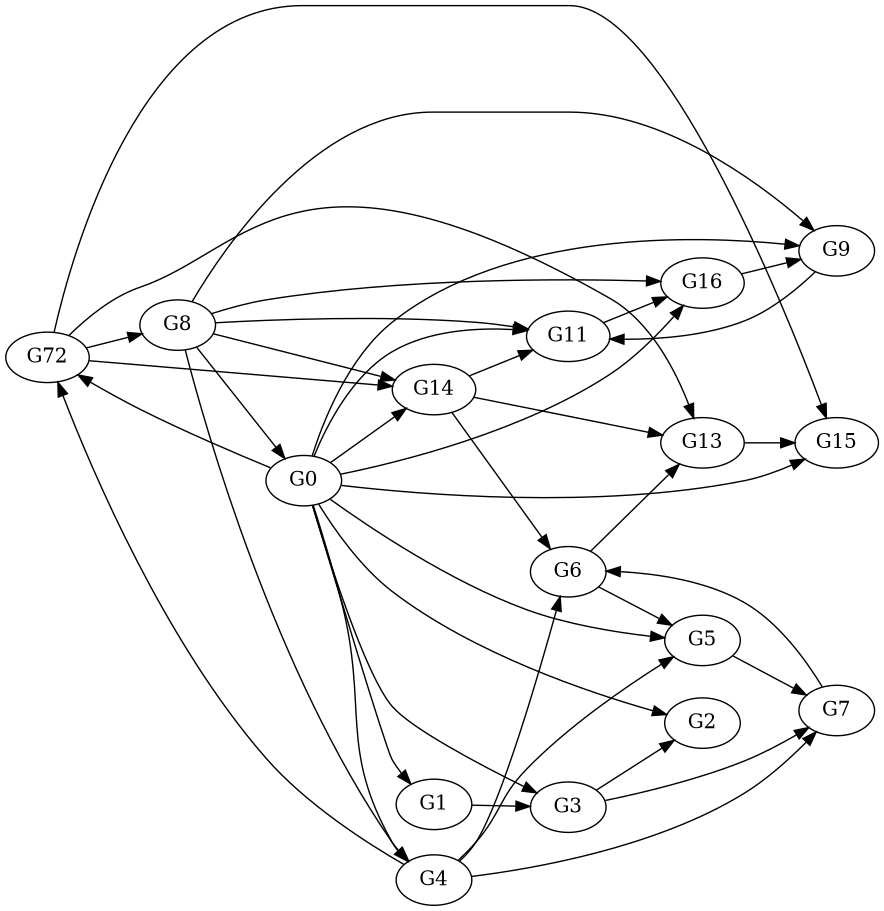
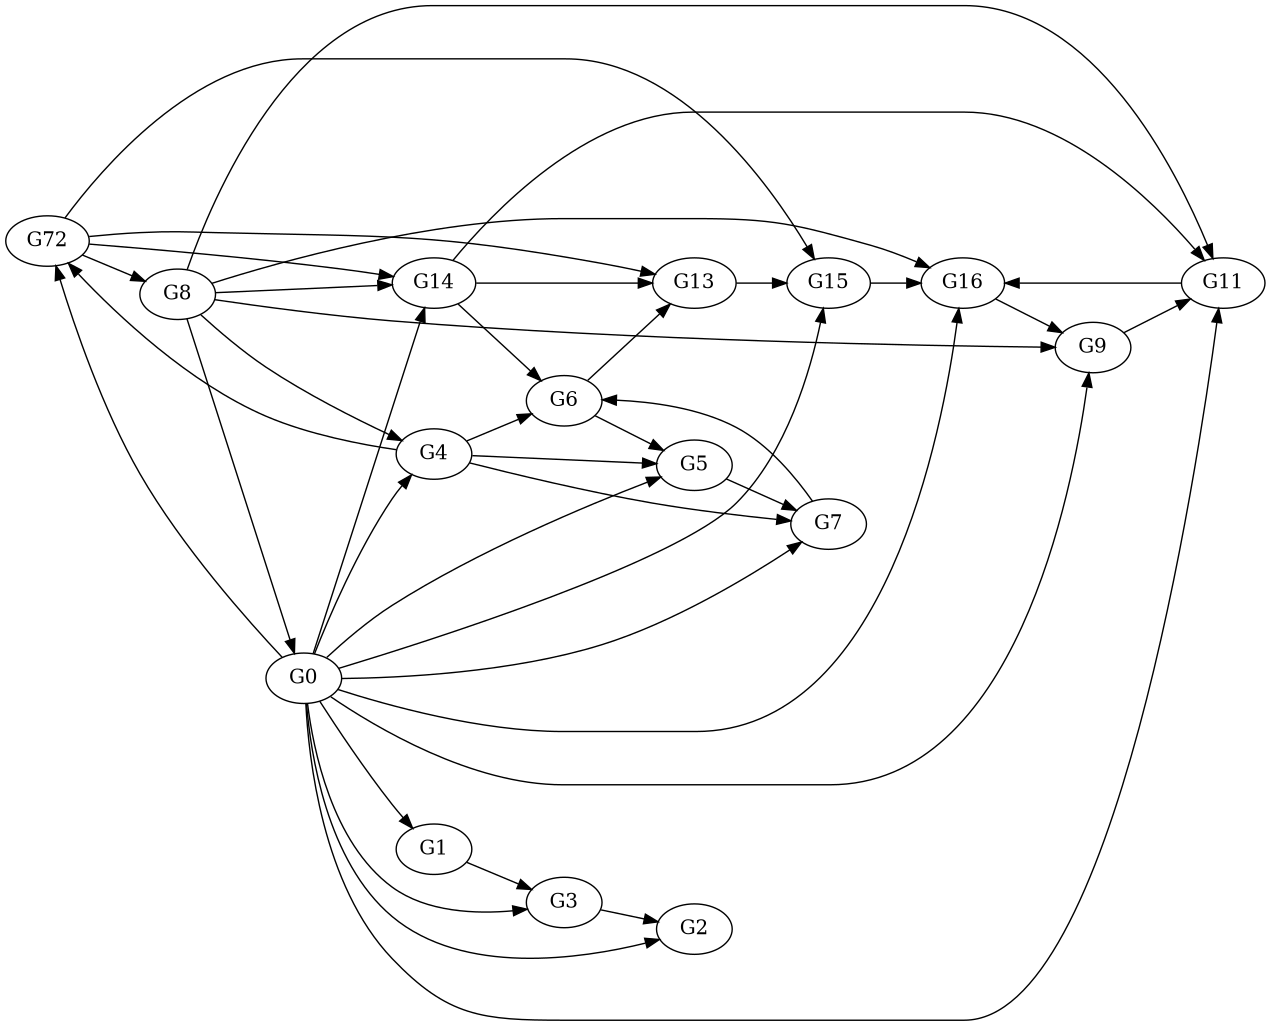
none -> (889, 283)
(704, 775) -> (577, 652)
